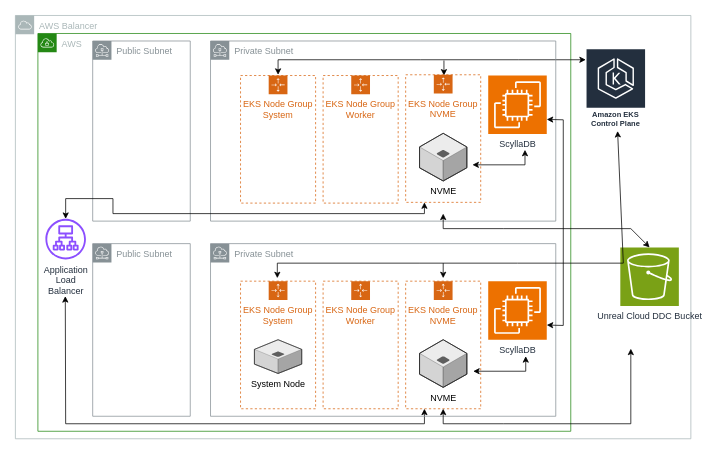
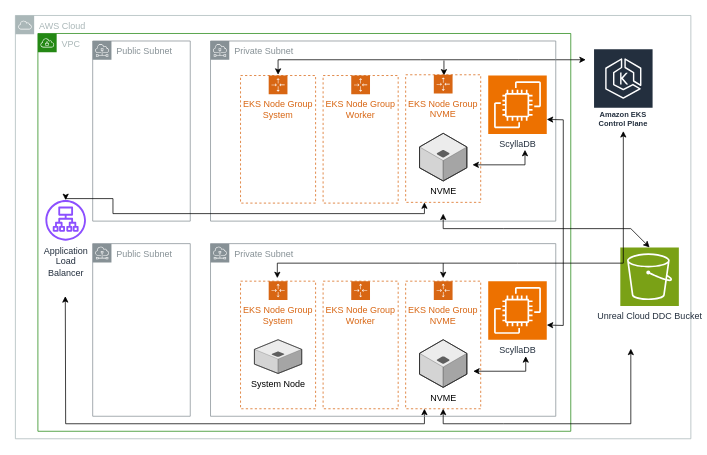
(67, 26) -> (60, 26)
(69, 44) -> (69, 44)
(615, 90) -> (623, 90)
(66, 239) -> (66, 220)
